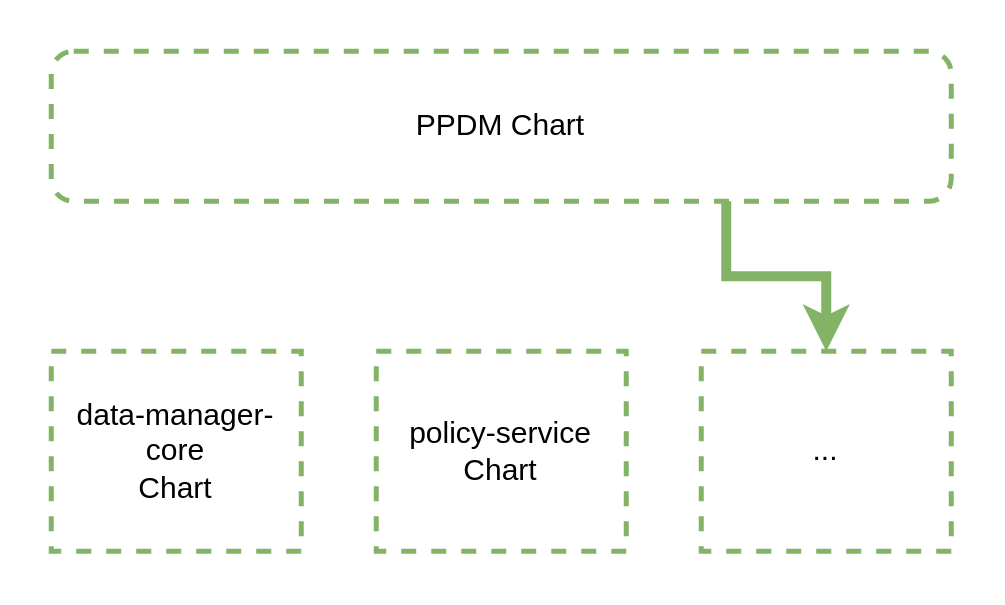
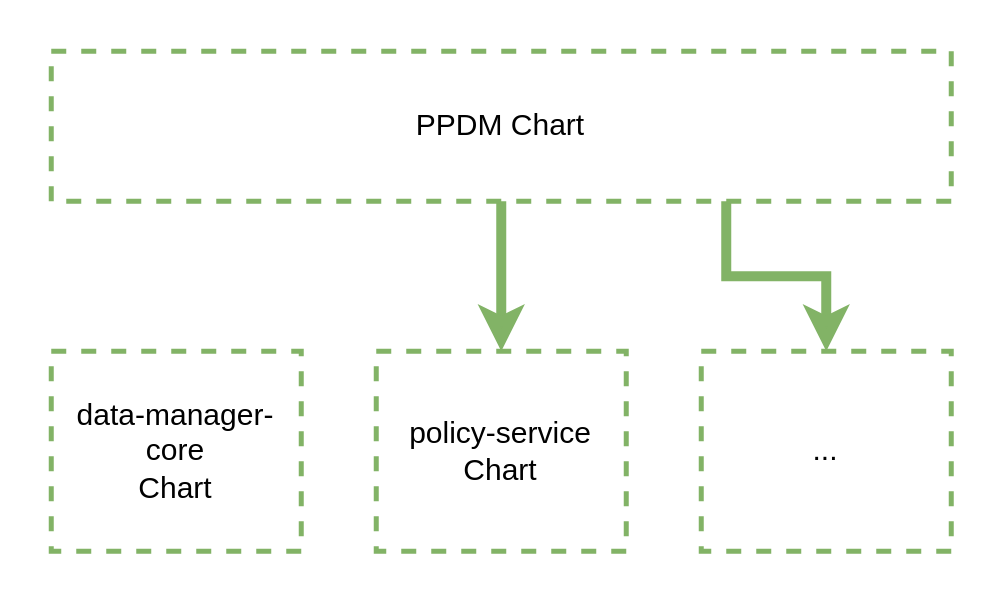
(501, 126) -> (501, 126)
none -> (501, 261)
